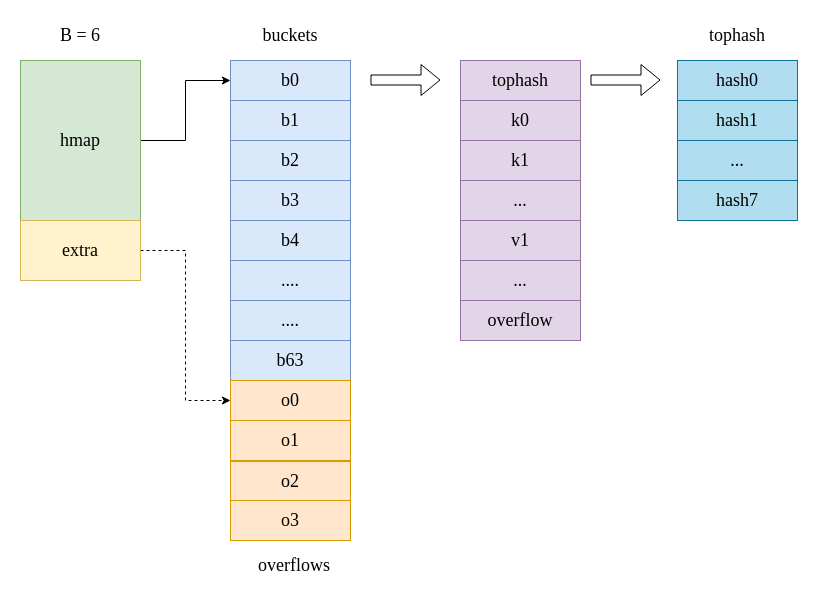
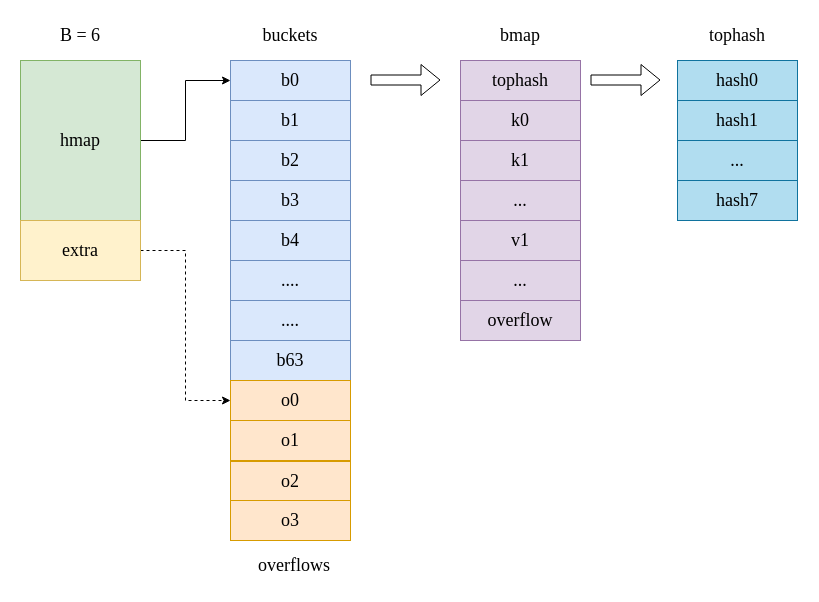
none -> (521, 36)
